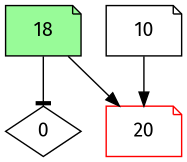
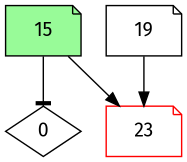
(43, 31) -> (43, 31)
(144, 31) -> (144, 31)
(144, 131) -> (144, 131)
